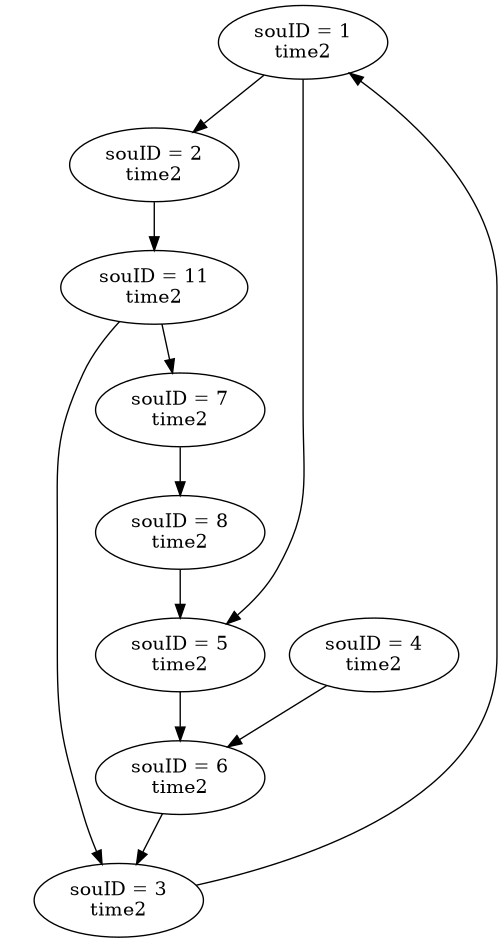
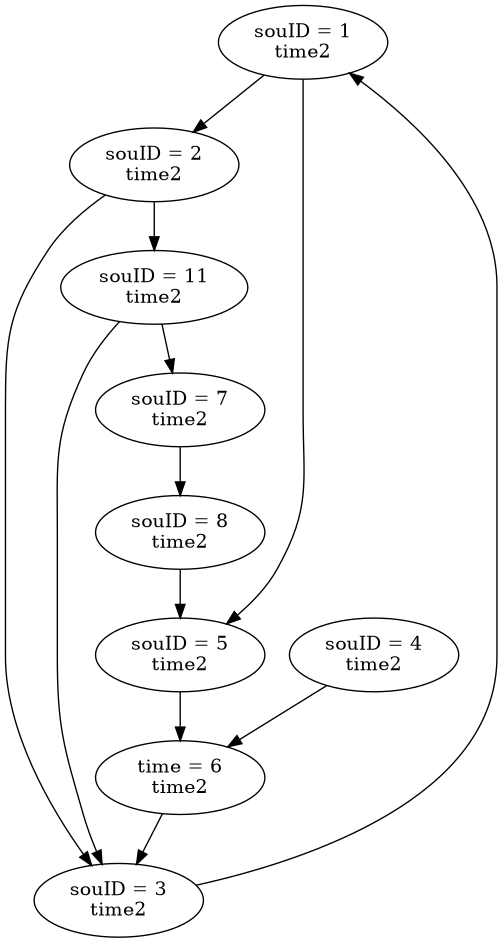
none -> (5, 517)
(180, 778) -> (180, 778)
